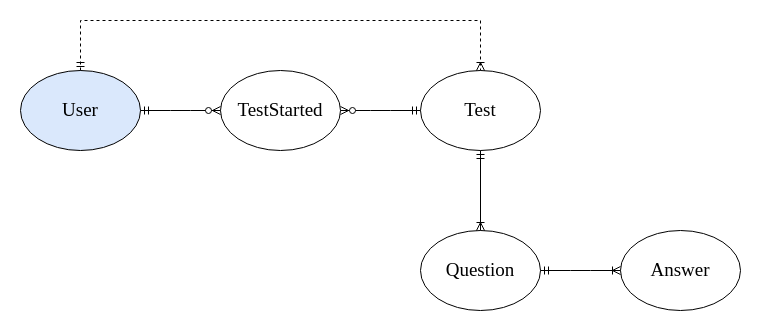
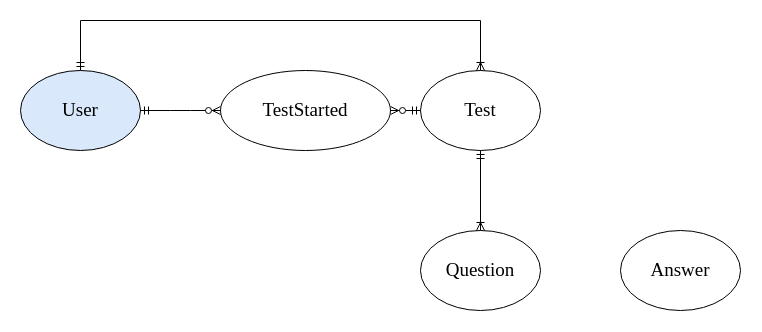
(282, 21) -> (282, 21)
(281, 111) -> (306, 111)
(581, 271) -> none
